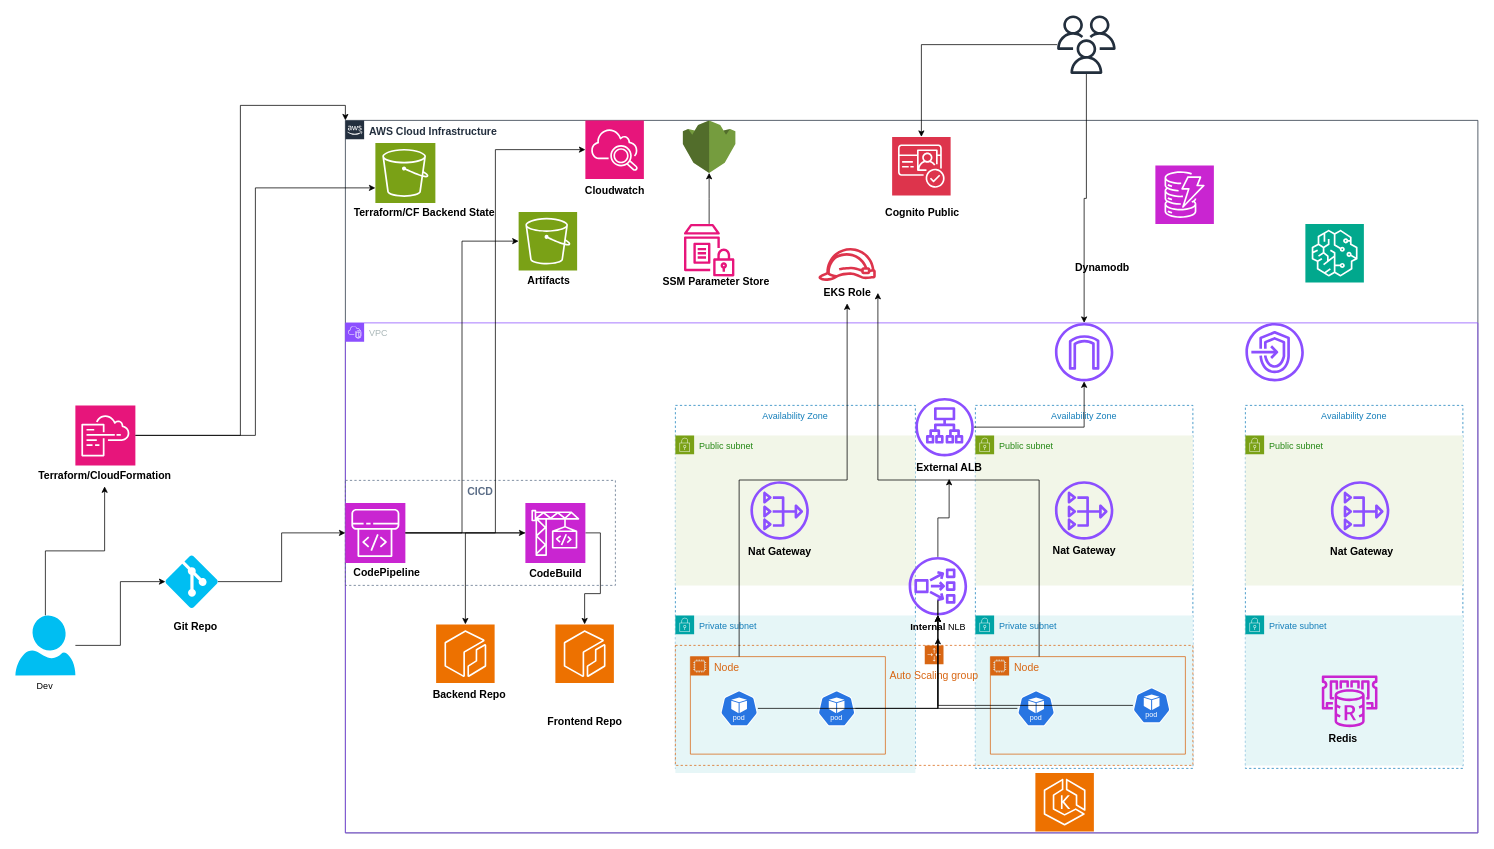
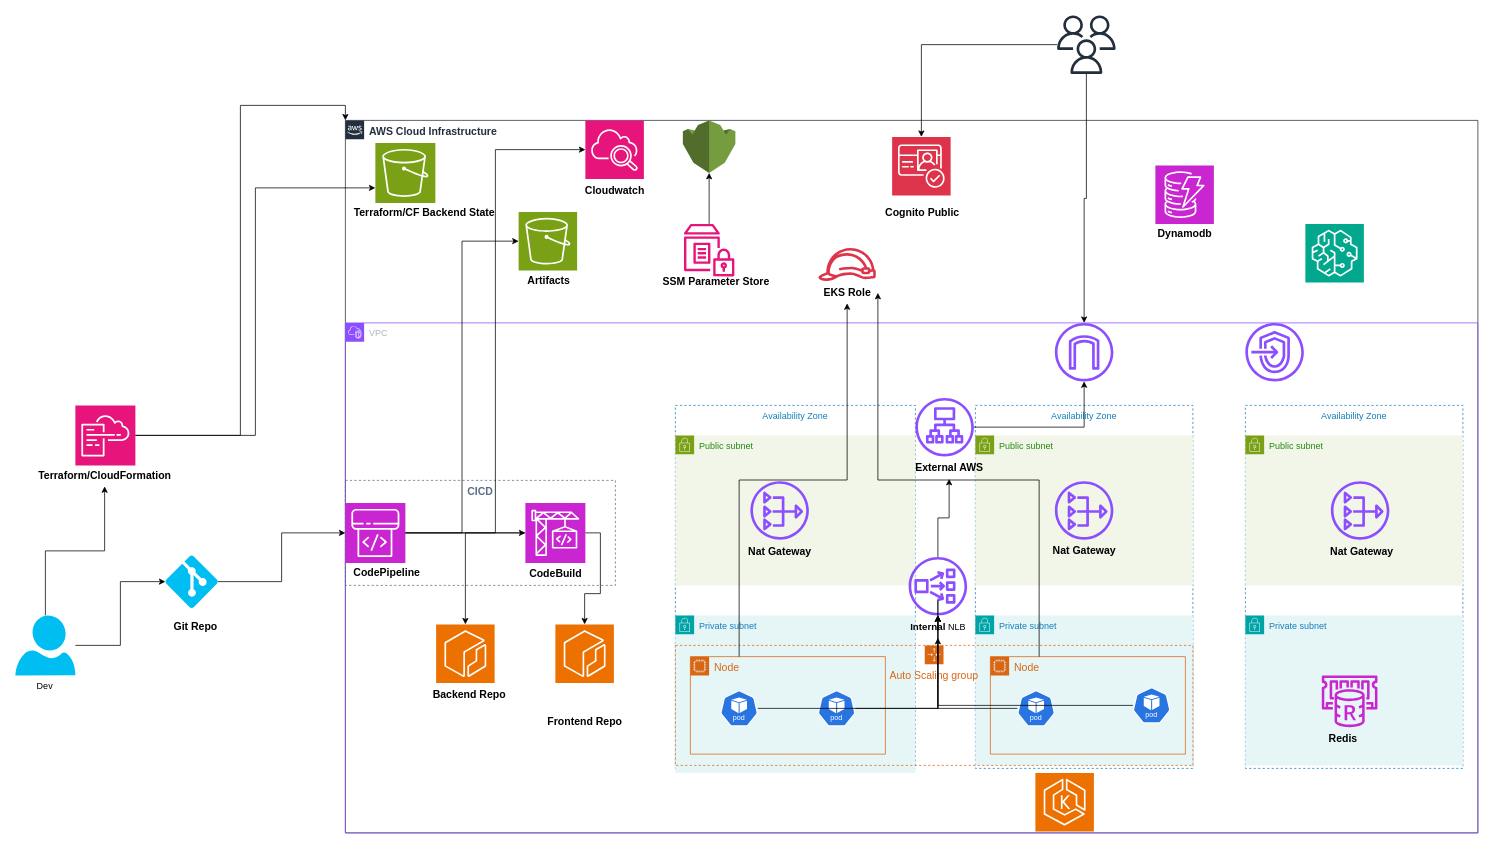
(1102, 273) -> (1185, 239)
(950, 468) -> (950, 468)
